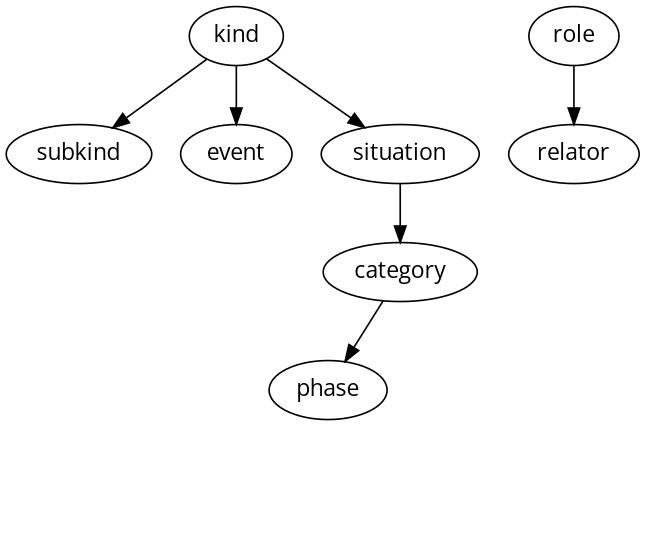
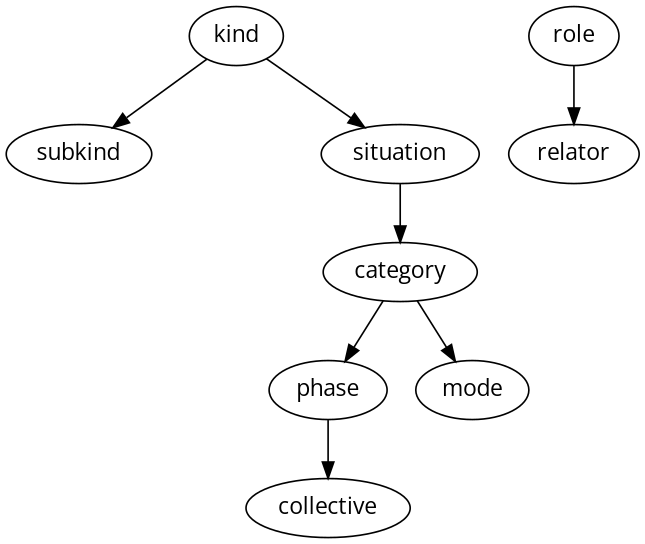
(236, 154) -> none
none -> (472, 390)
none -> (328, 508)
